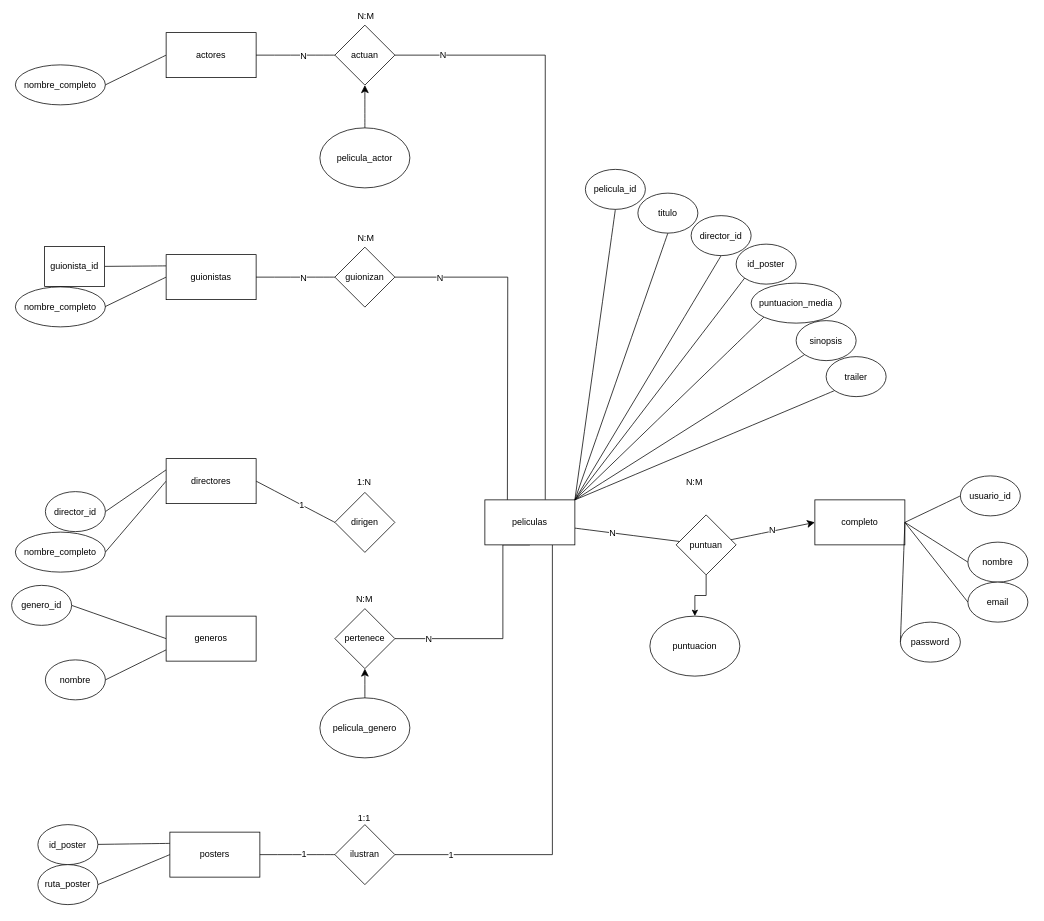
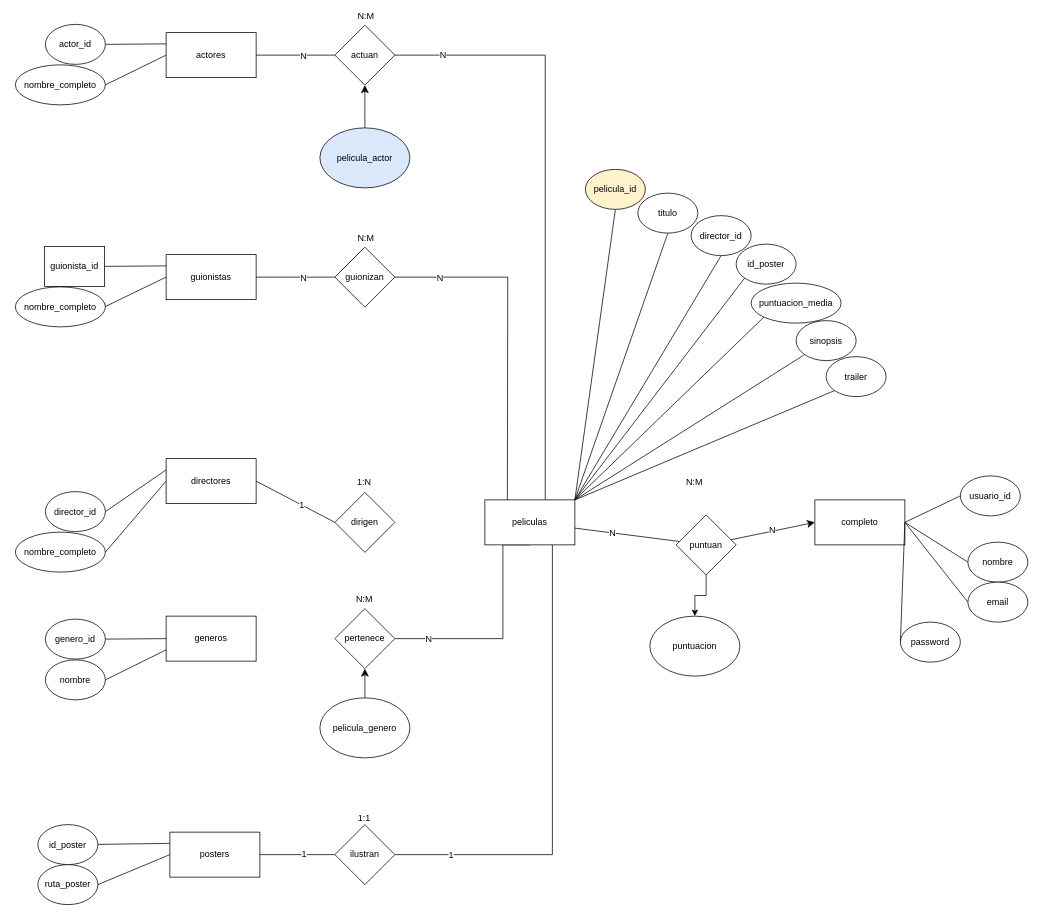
none -> (75, 44)
none -> (135, 44)
(365, 158) -> (365, 158)
(615, 189) -> (615, 189)
(42, 605) -> (75, 639)
